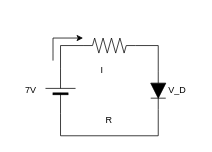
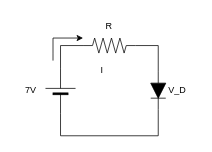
(108, 120) -> (108, 27)
